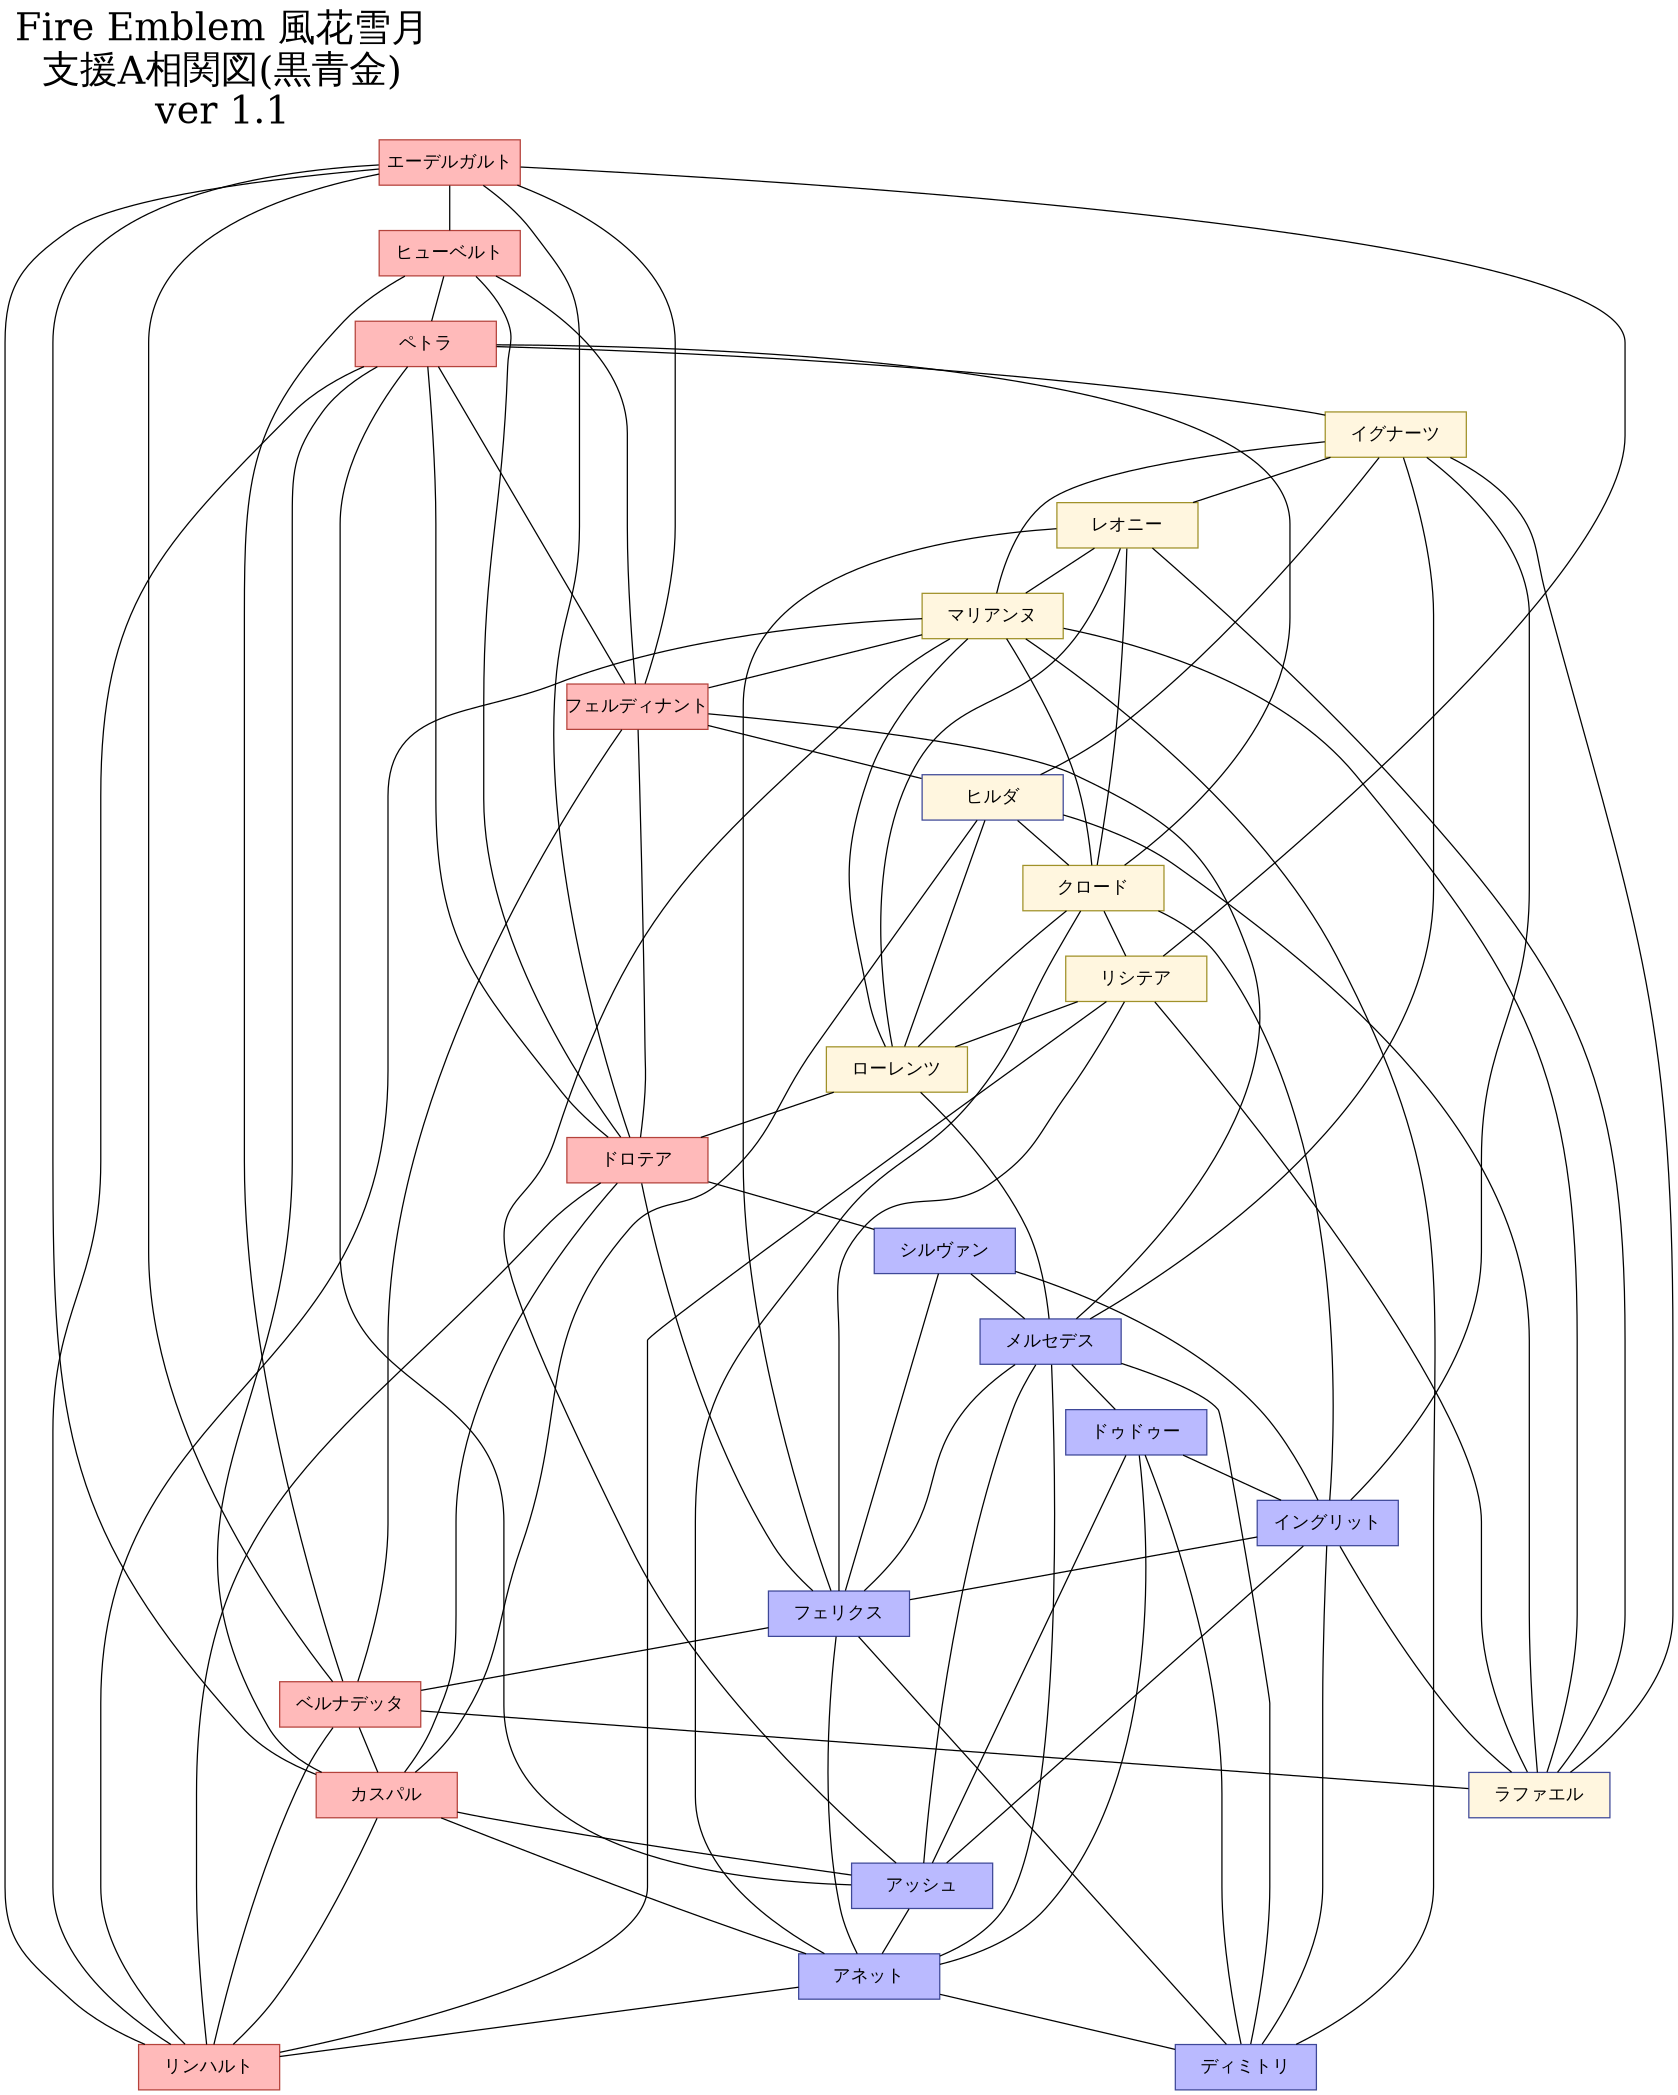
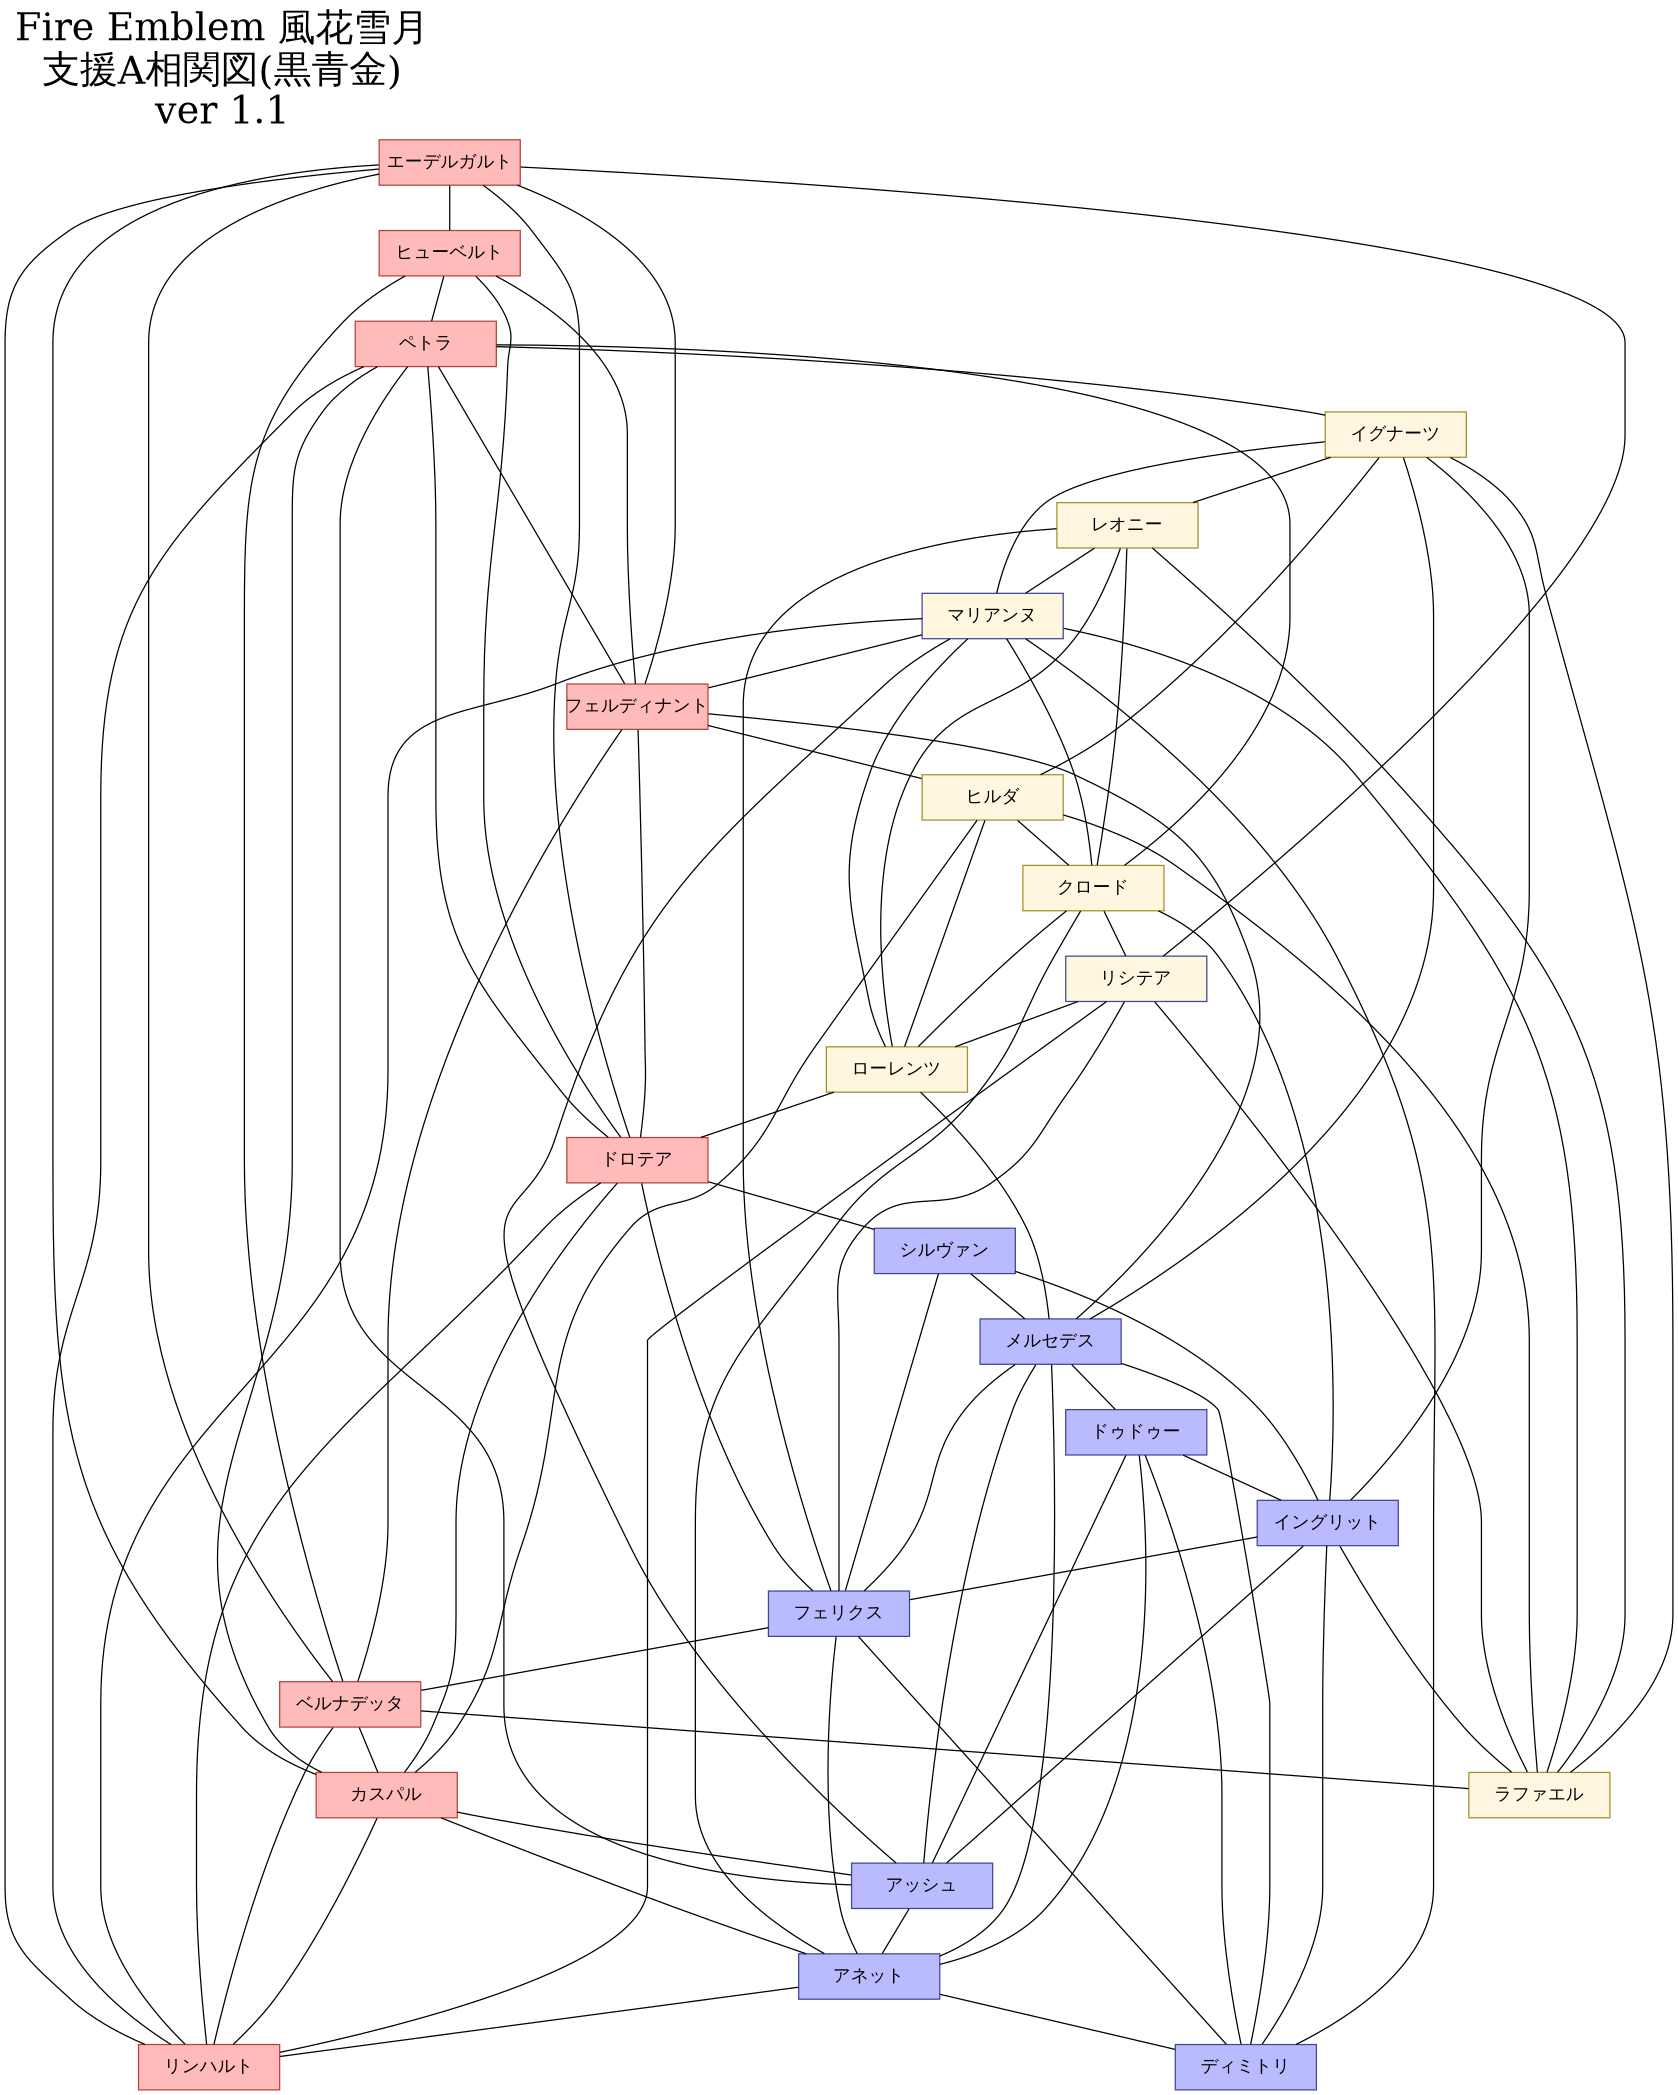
(993, 616) -> (993, 616)
(993, 797) -> (993, 797)
(1136, 979) -> (1136, 979)
(1539, 1795) -> (1539, 1795)
